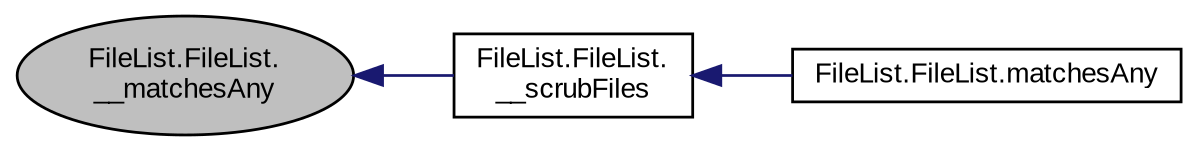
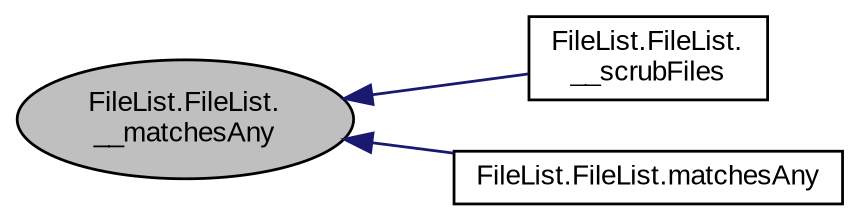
(757, 76) -> (413, 148)
